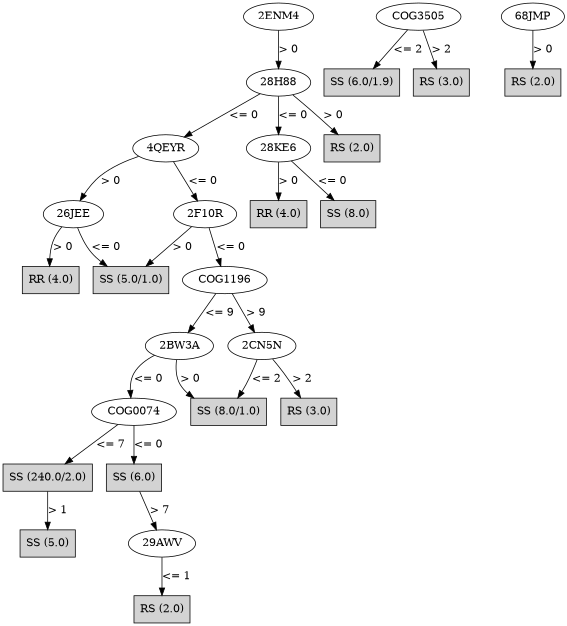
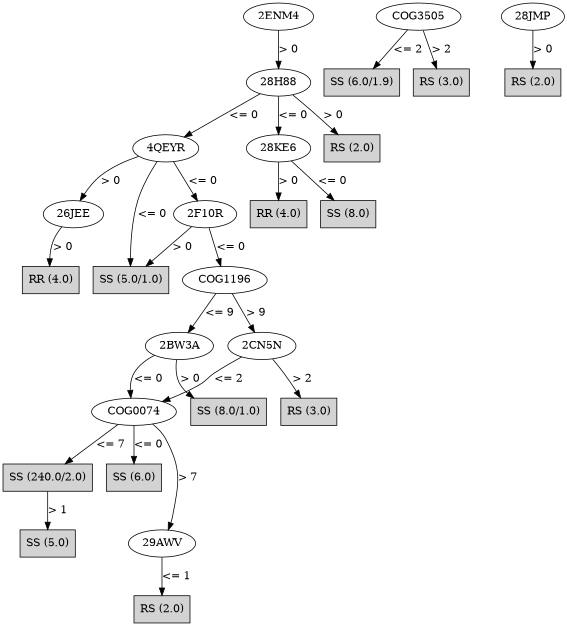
(533, 17) -> (533, 17)
(87, 247) -> (136, 208)
(250, 376) -> (207, 380)
(147, 507) -> (177, 470)
